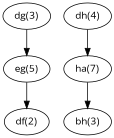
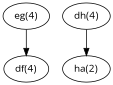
(27, 16) -> none
(27, 69) -> (26, 16)
(88, 69) -> (86, 69)
(27, 122) -> (26, 69)
(88, 122) -> none
